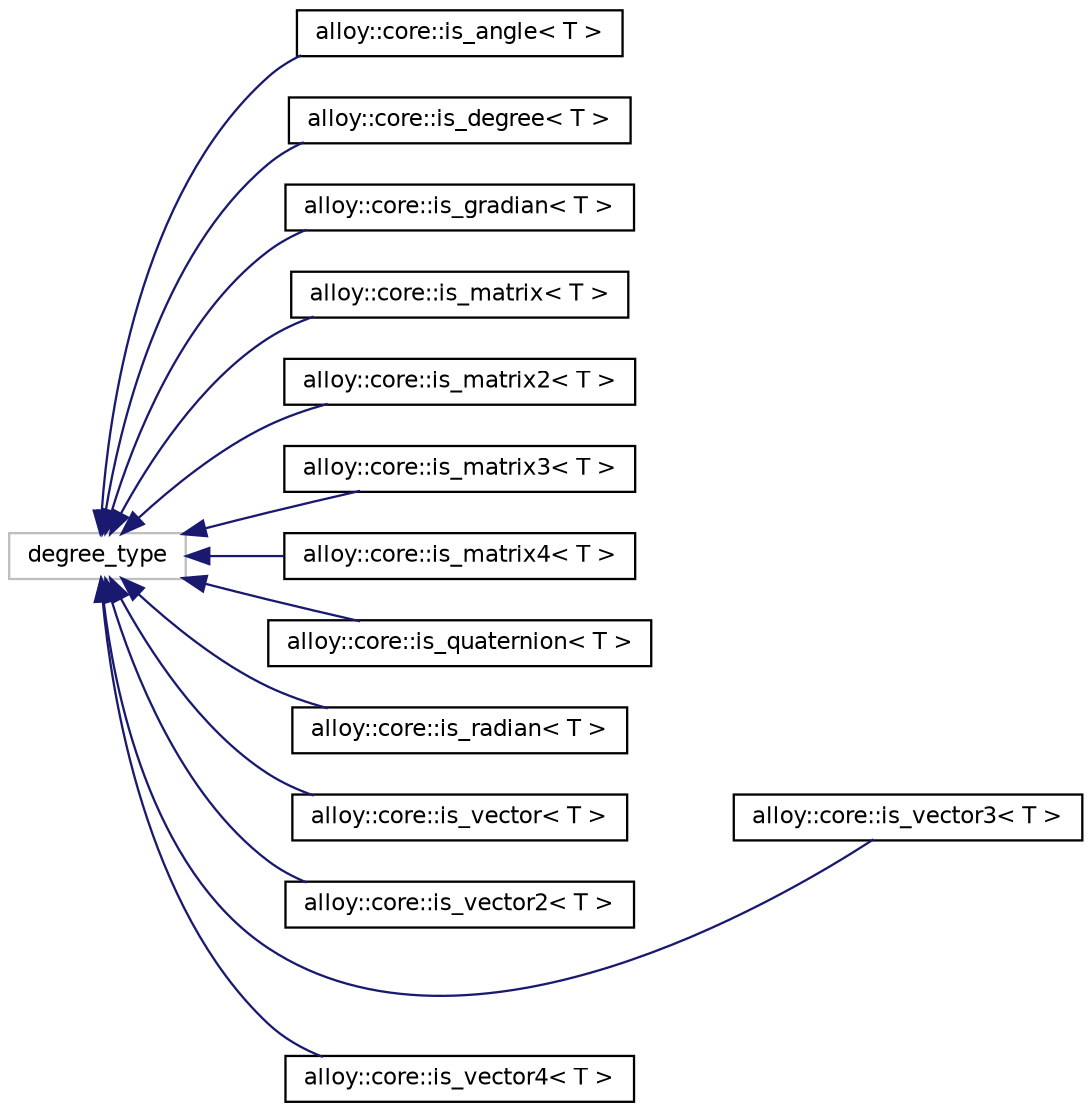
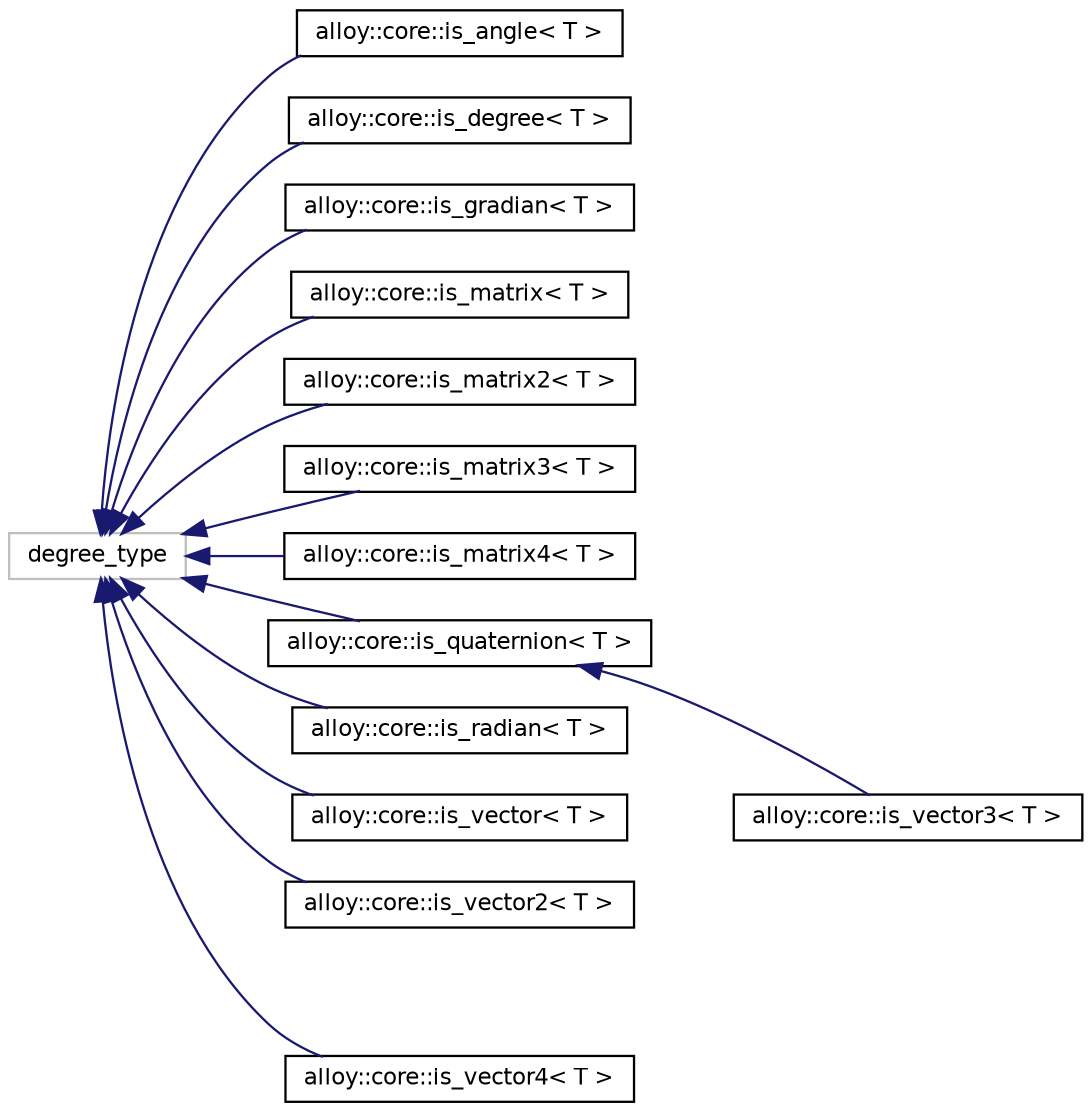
(386, 989) -> (739, 725)
